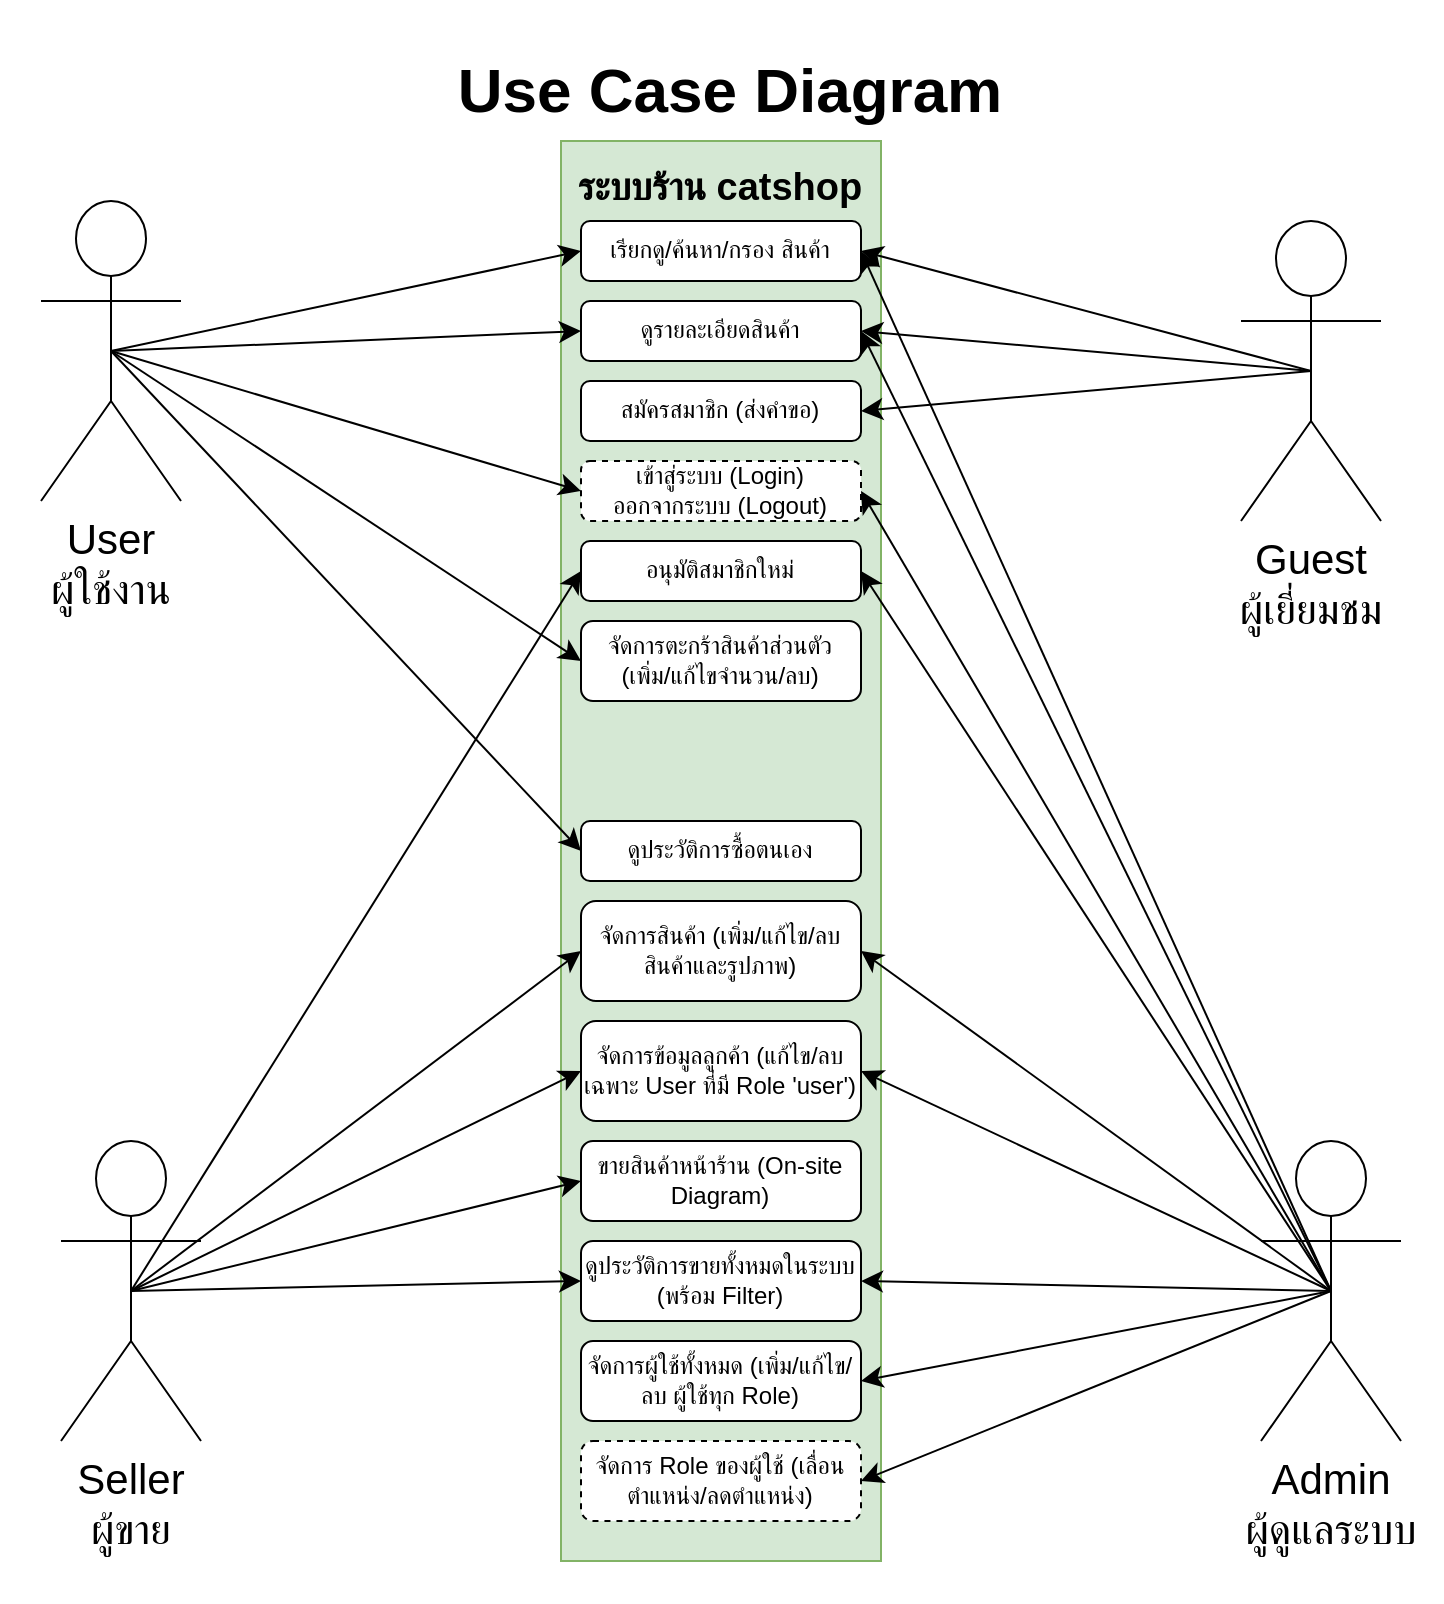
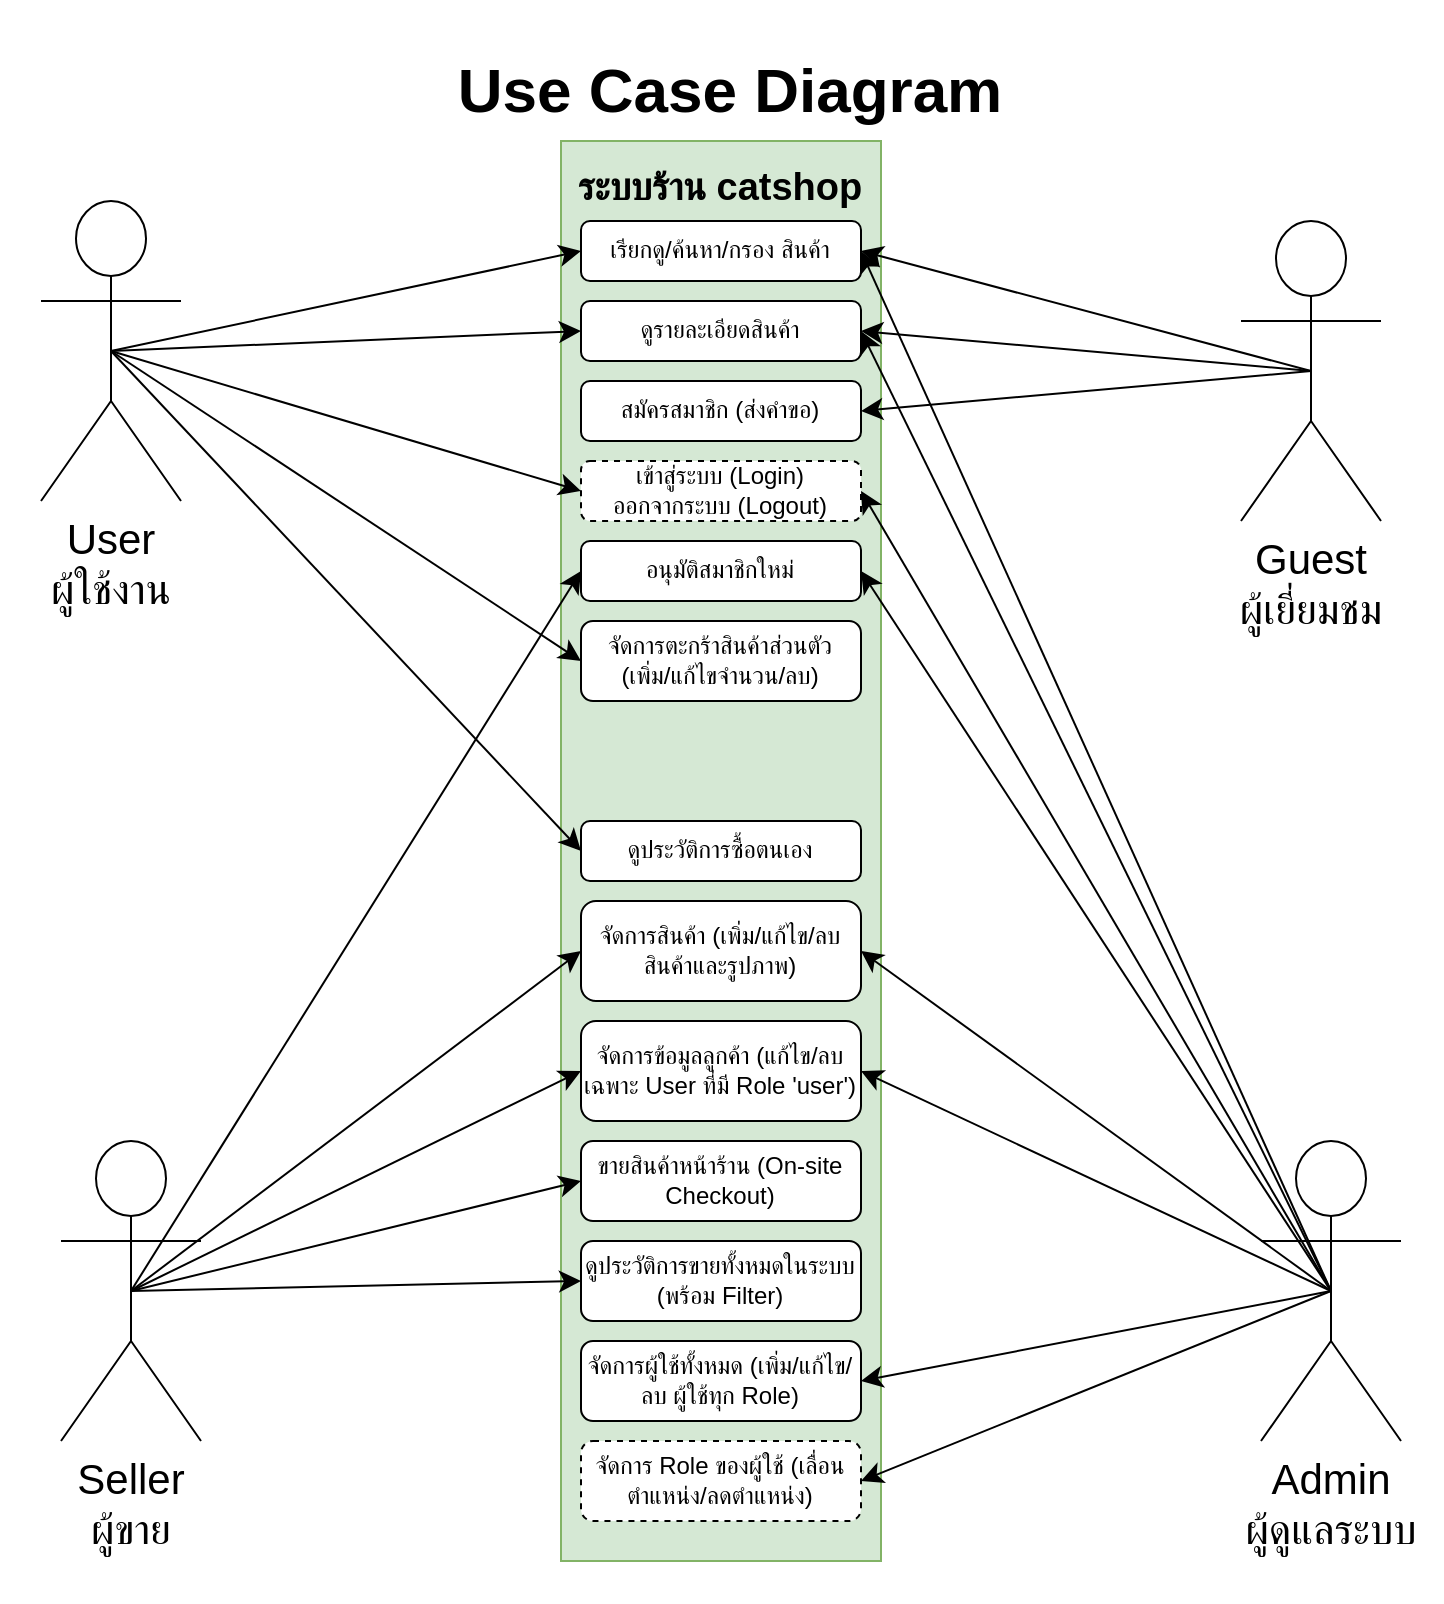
(721, 1181) -> (721, 1181)
(1092, 1286) -> none
